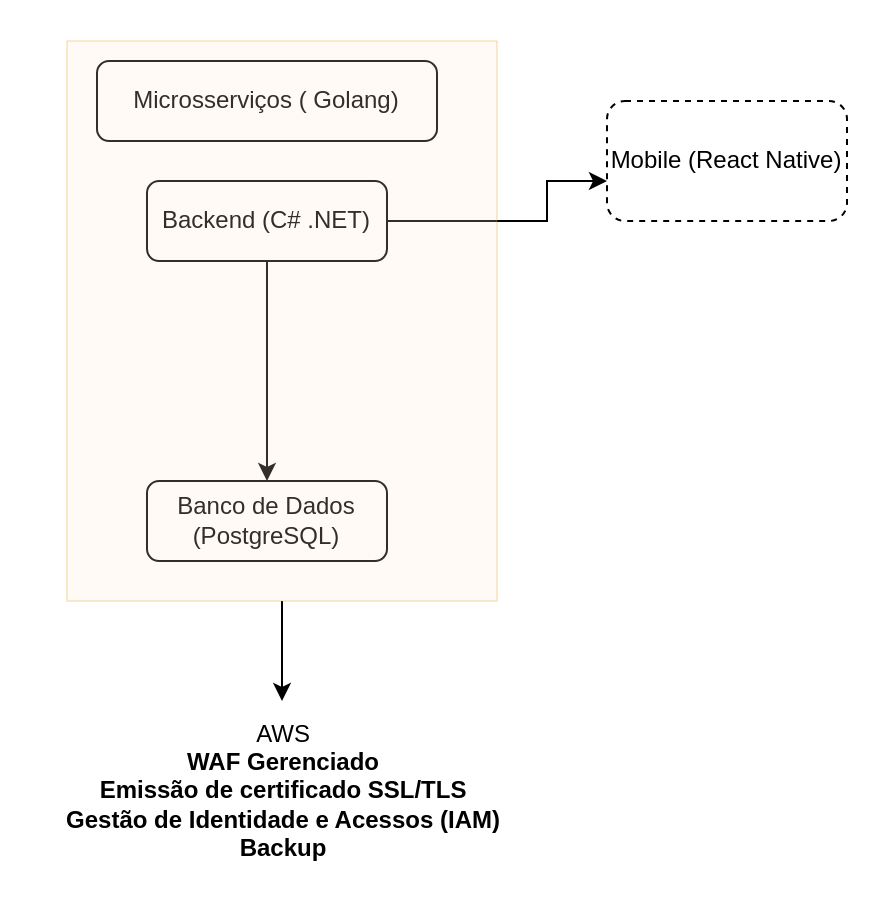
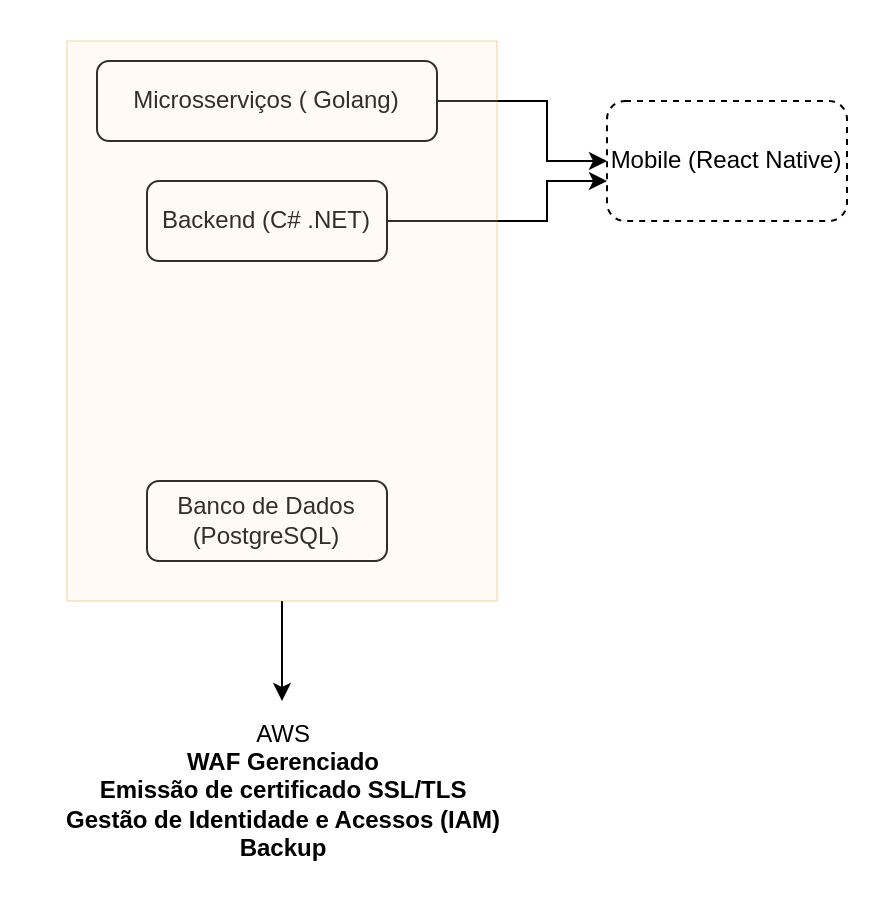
none -> (545, 101)
(267, 364) -> none
